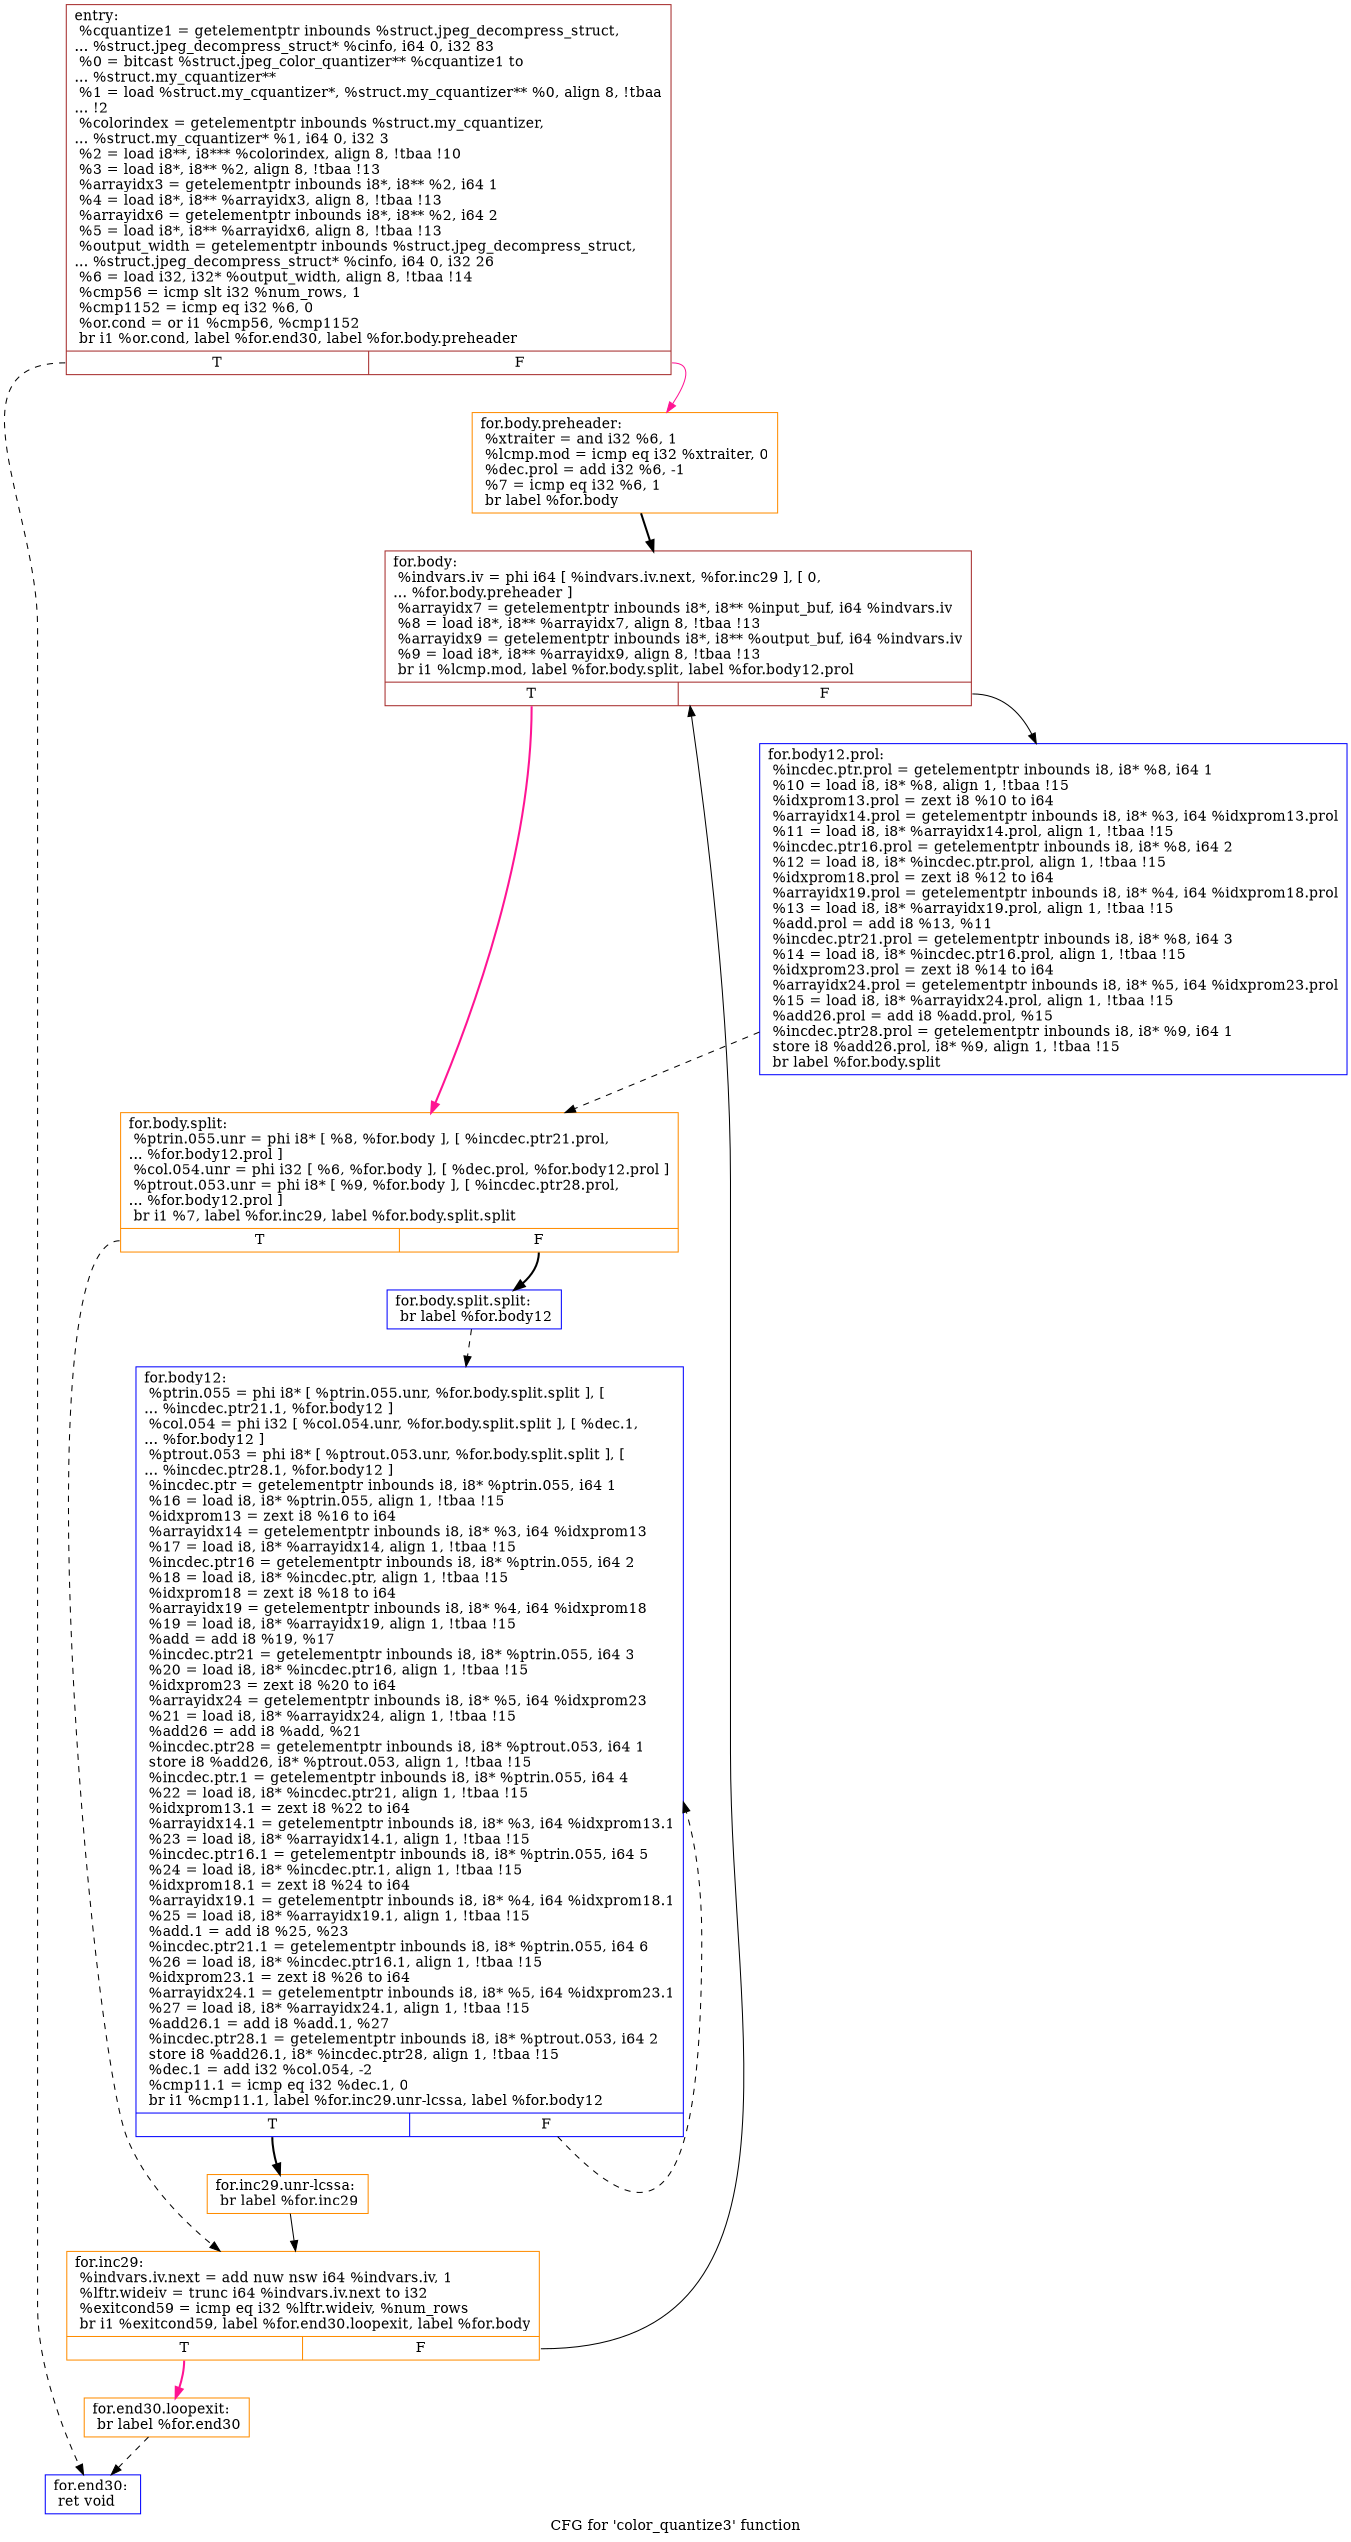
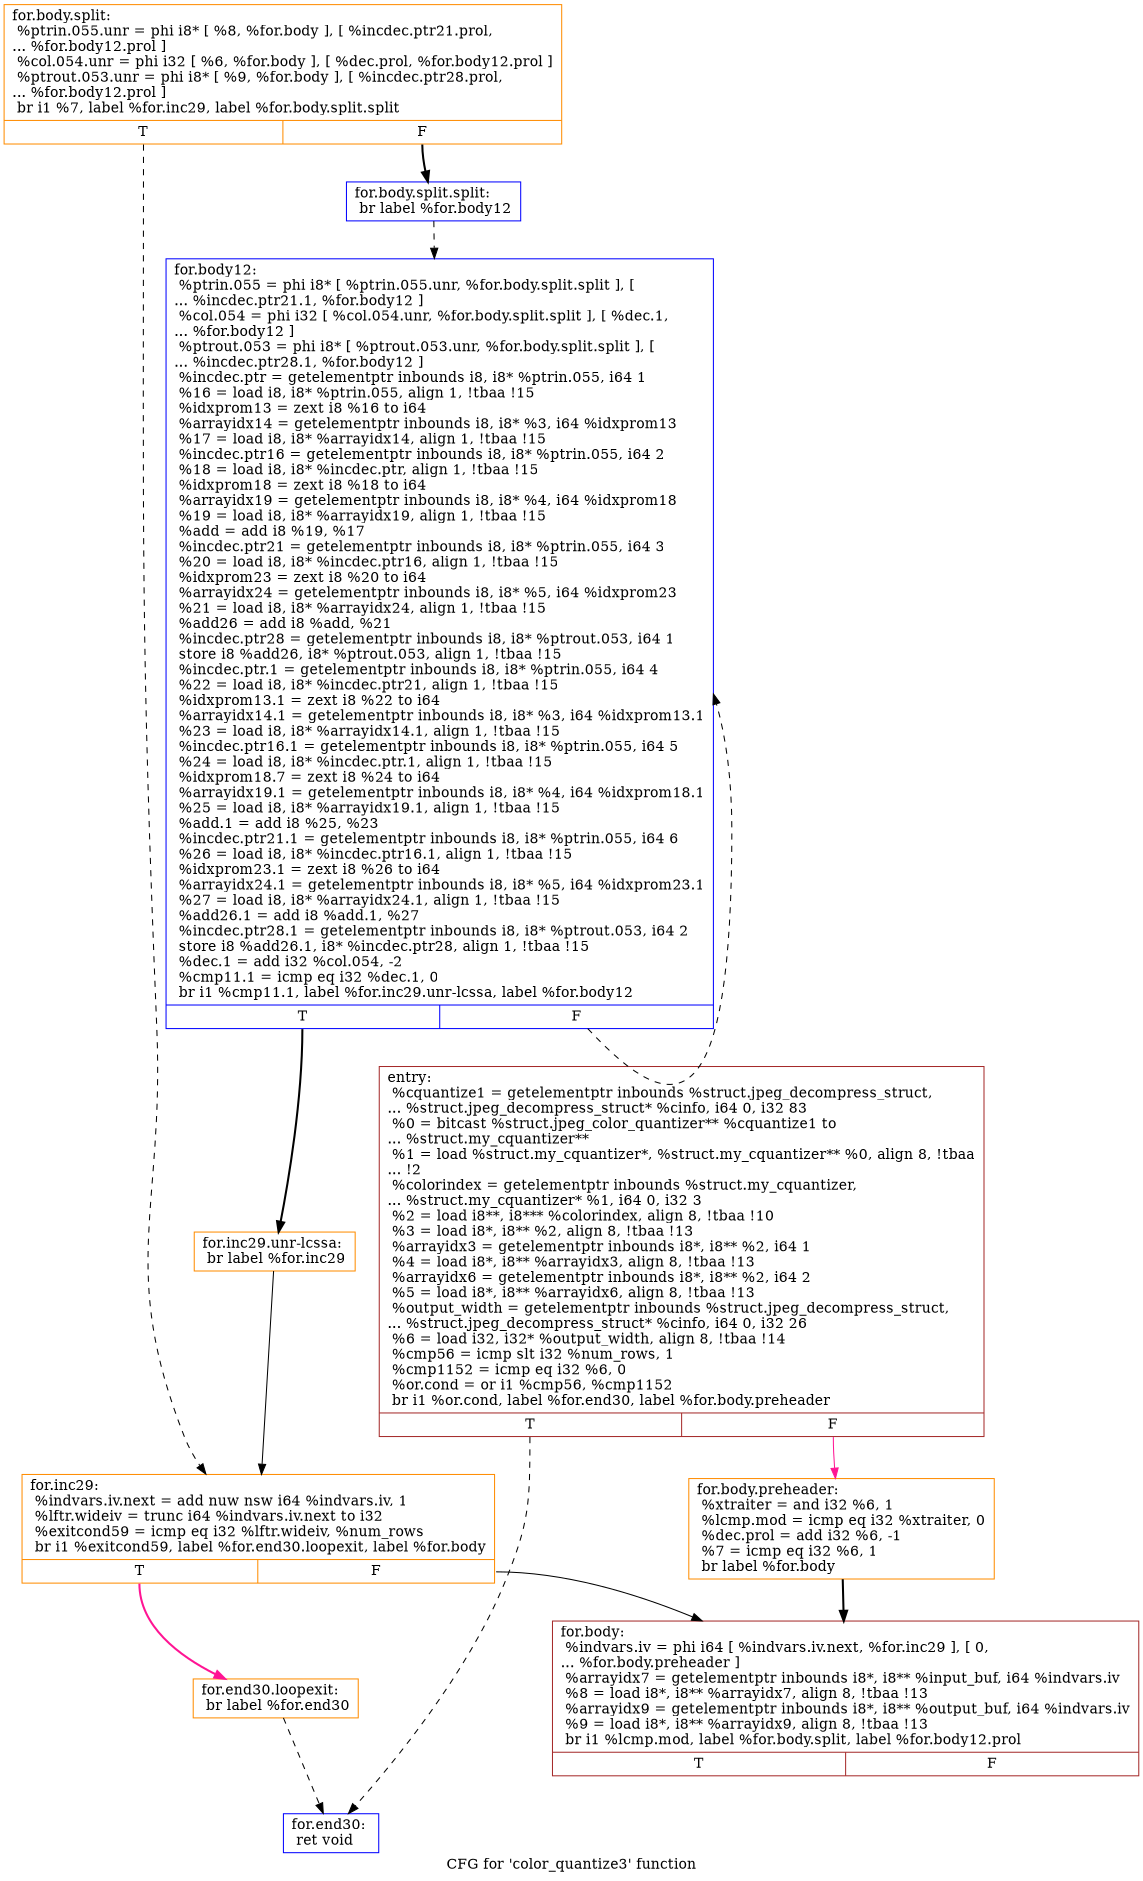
(502, 909) -> none
(1053, 909) -> none
(277, 1885) -> (308, 777)
